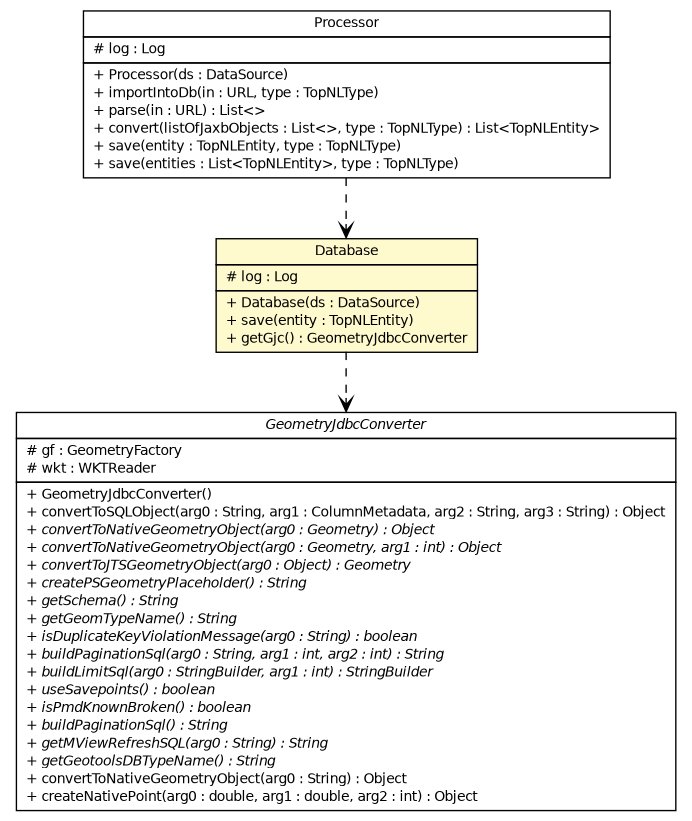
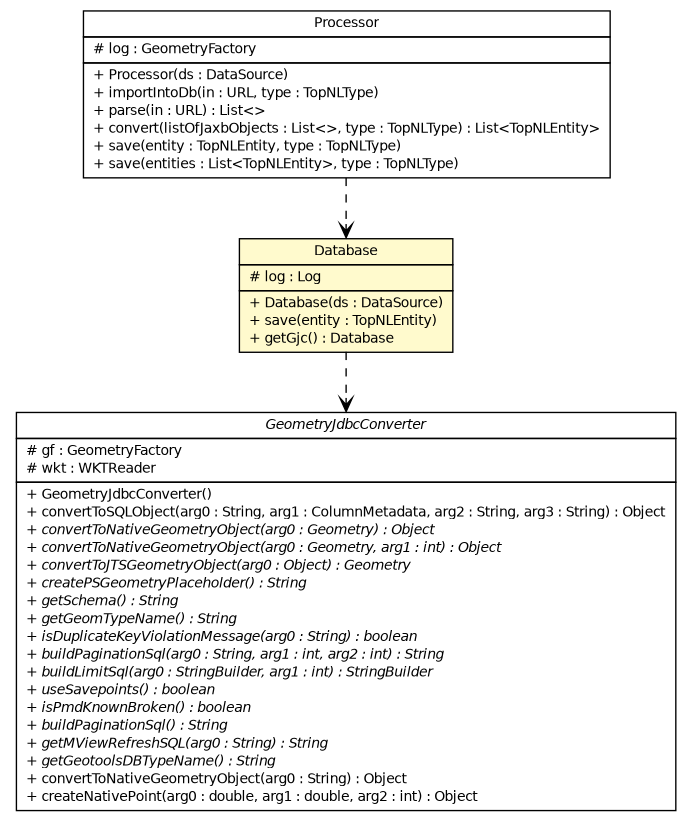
(129, 49) -> (175, 49)
(347, 339) -> (321, 339)
